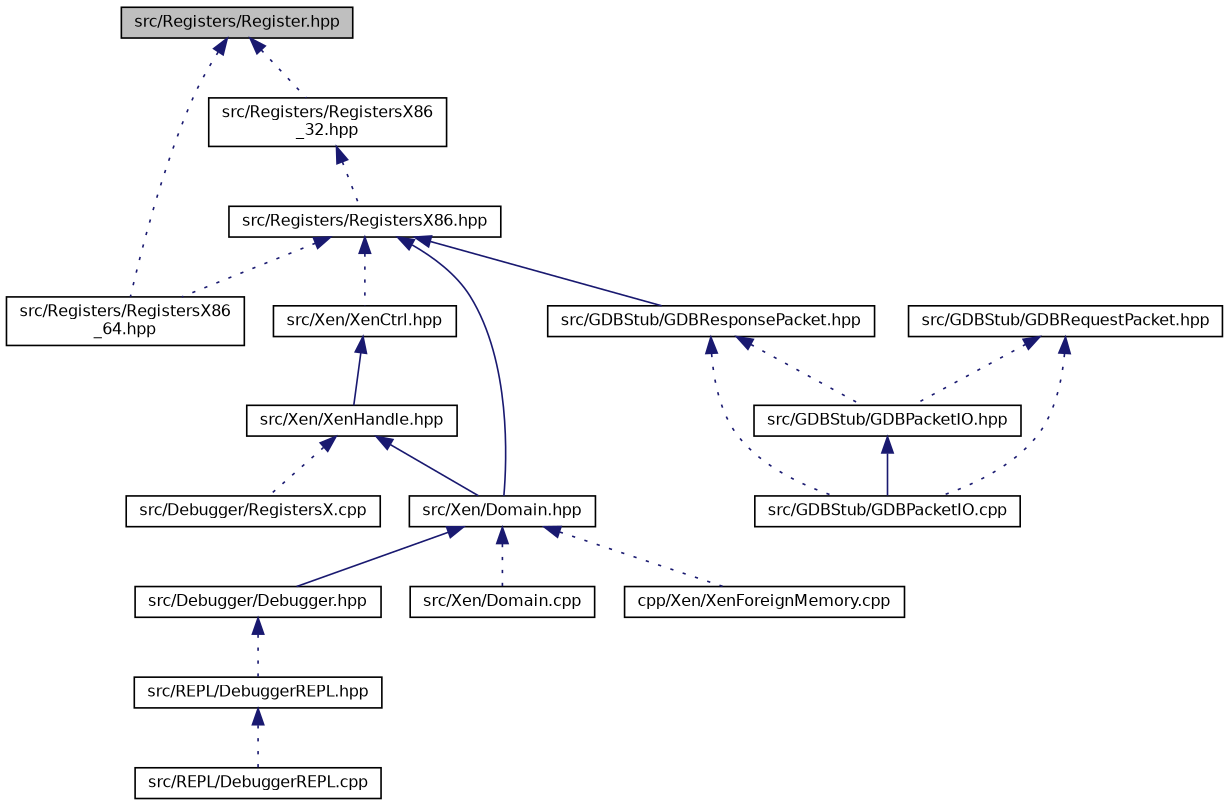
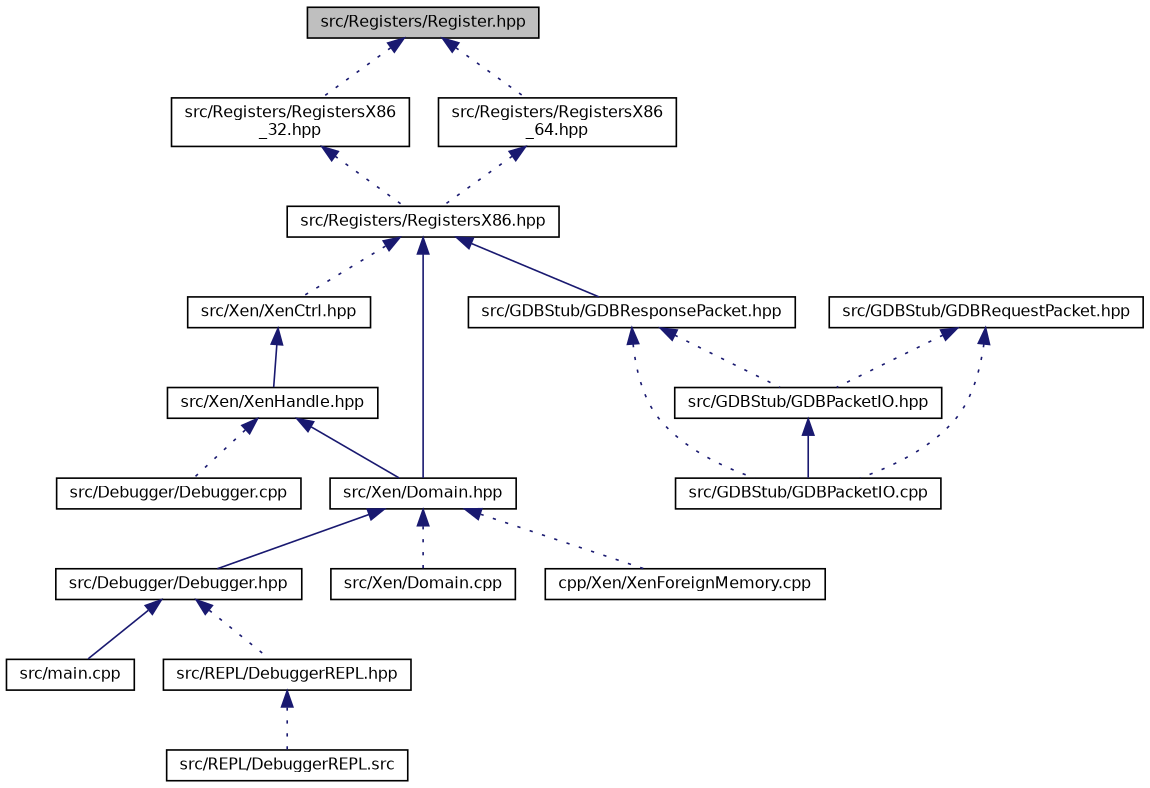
(249, 270) -> (477, 181)
(253, 511) -> (179, 494)
none -> (70, 675)
(258, 783) -> (287, 765)
